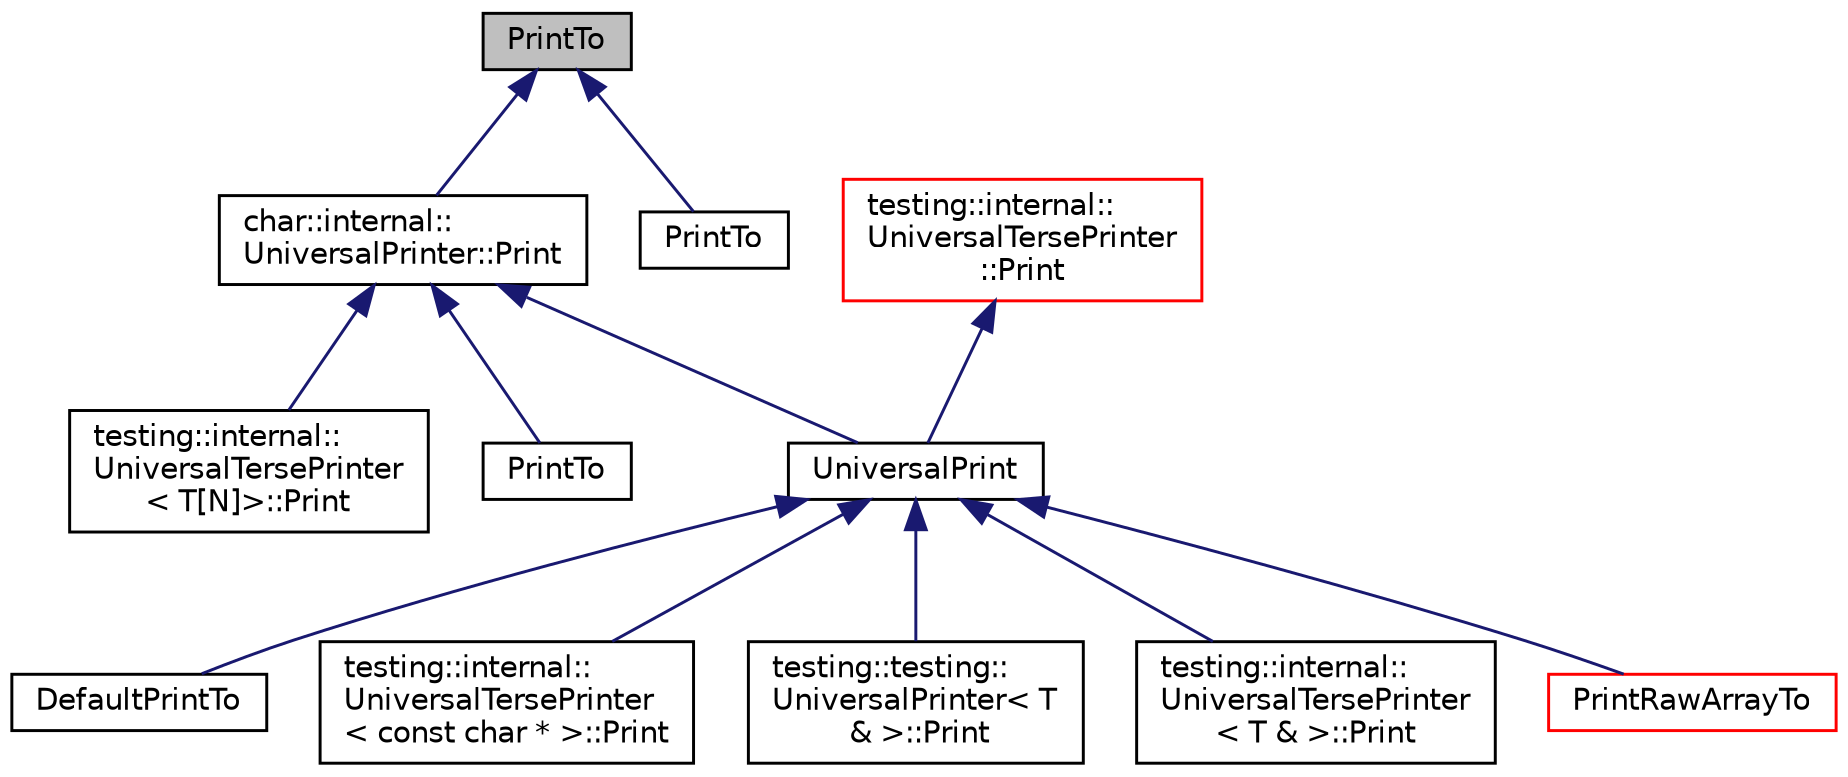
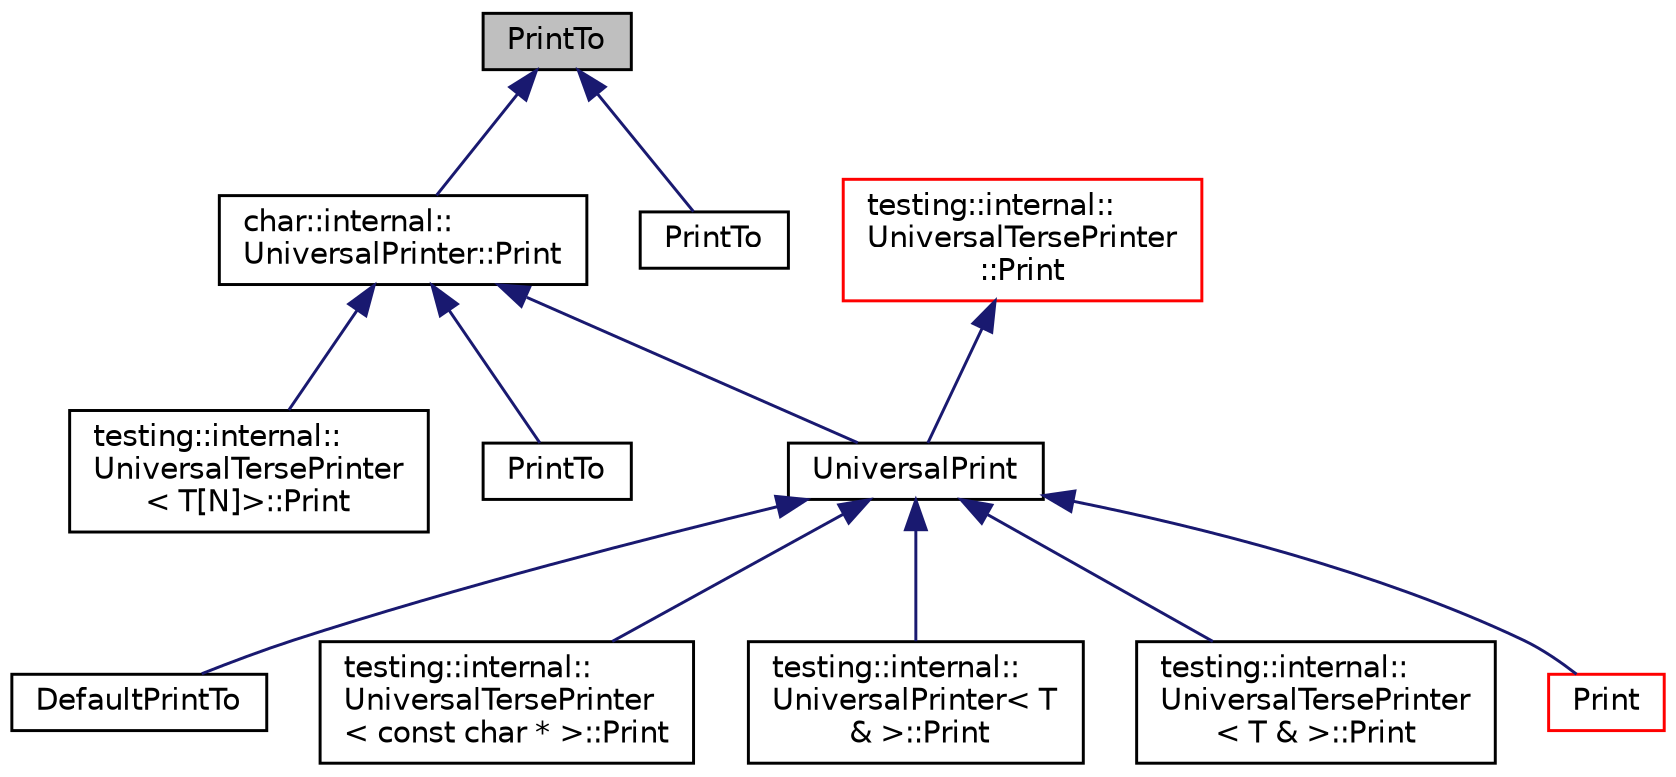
(916, 702) -> (916, 702)
(1692, 702) -> (1606, 702)
